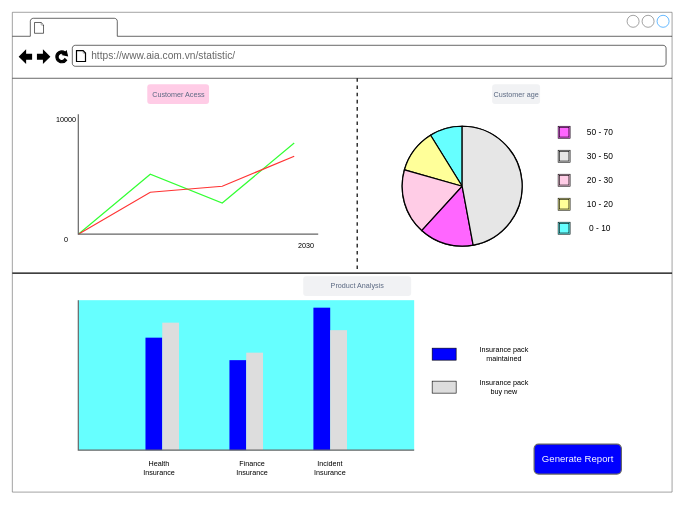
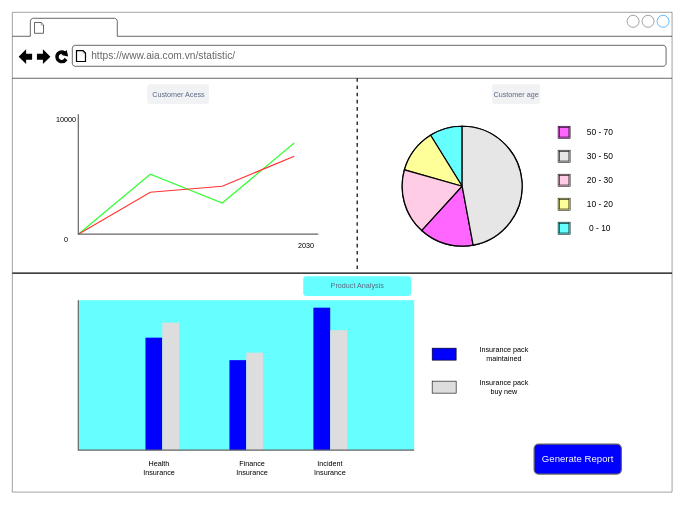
(178, 94) -> (178, 94)
(357, 286) -> (357, 286)
